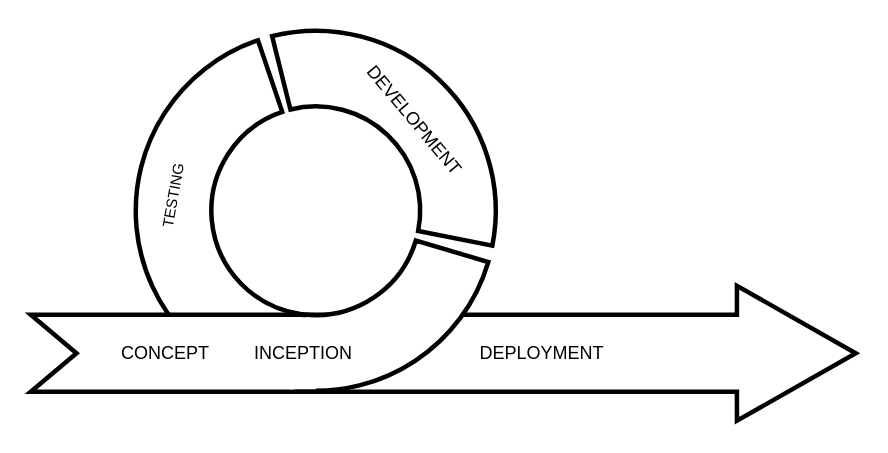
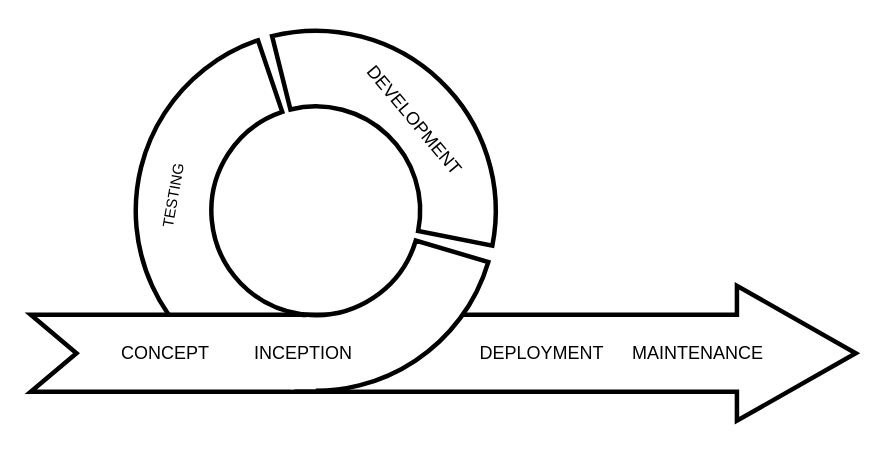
none -> (698, 353)
